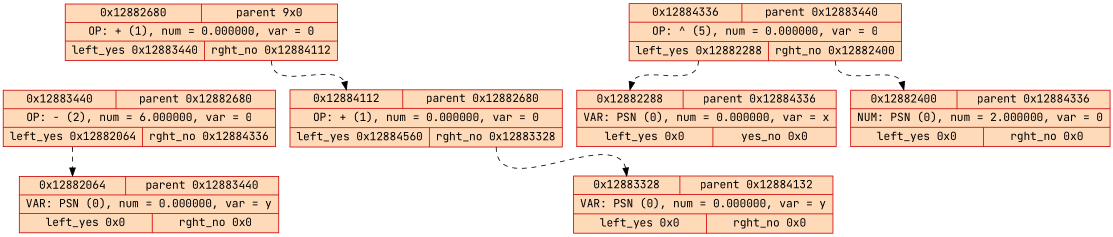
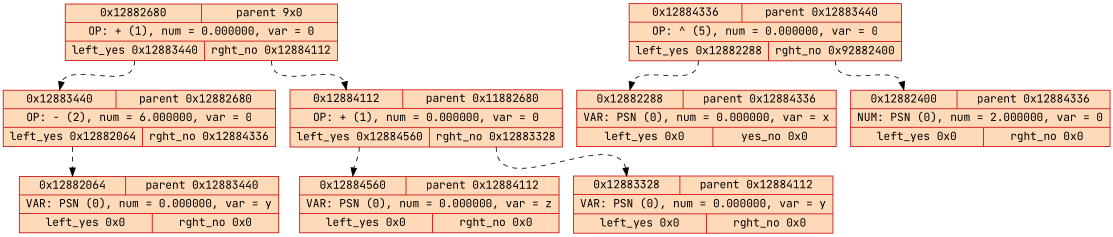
(835, 51) -> (835, 51)
none -> (101, 76)
(483, 99) -> (483, 99)
(756, 185) -> (756, 185)
none -> (429, 205)
